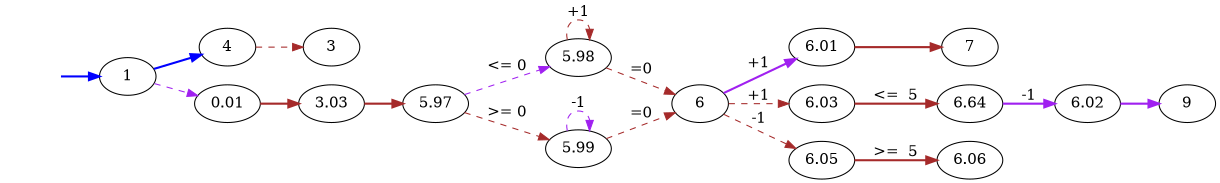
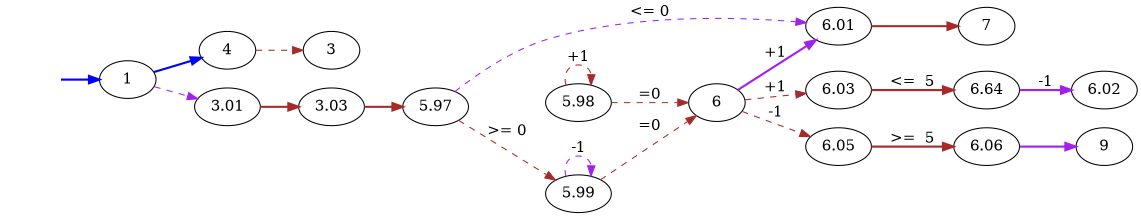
(502, 82) -> (618, 25)
(227, 104) -> (227, 107)
(1134, 104) -> (1042, 147)
